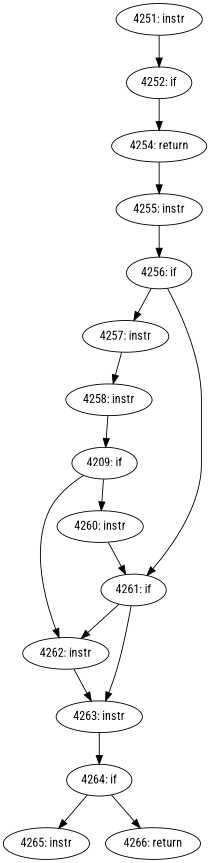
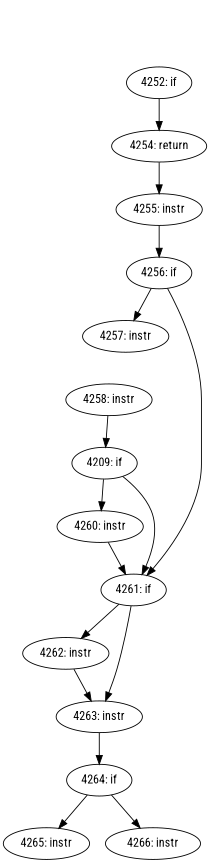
(159, 19) -> none
(119, 364) -> none
(41, 545) -> (153, 517)
(153, 844) -> (153, 844)
